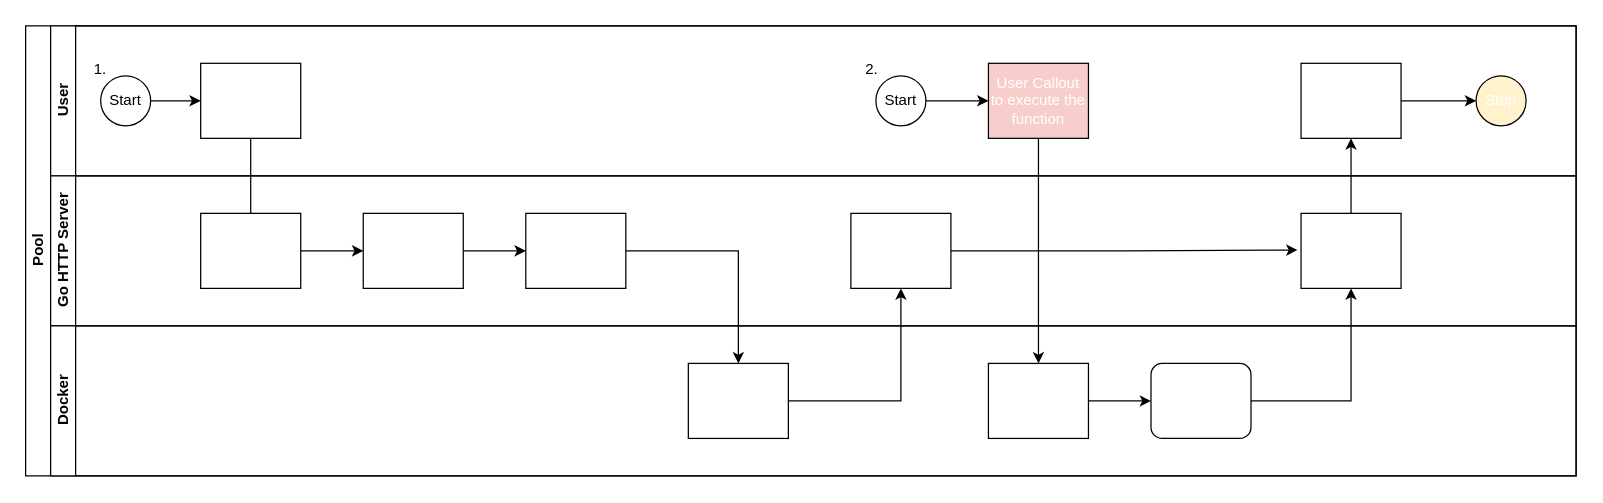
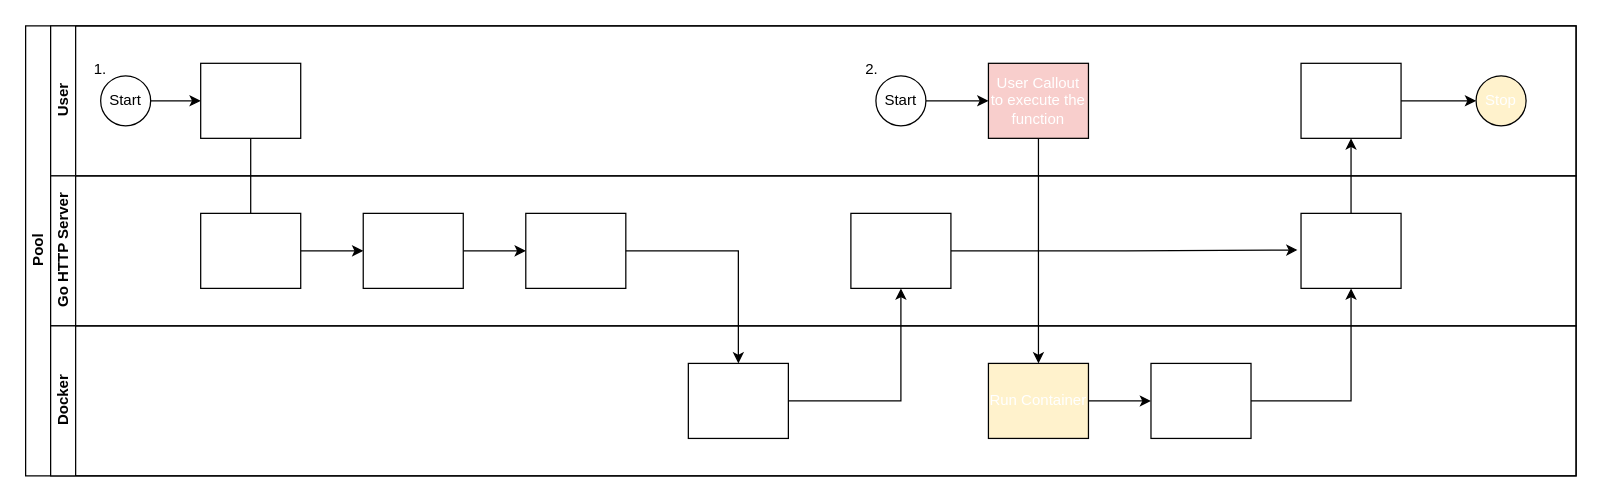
(1038, 401) -> (1038, 401)
(1201, 401) -> (1201, 401)
